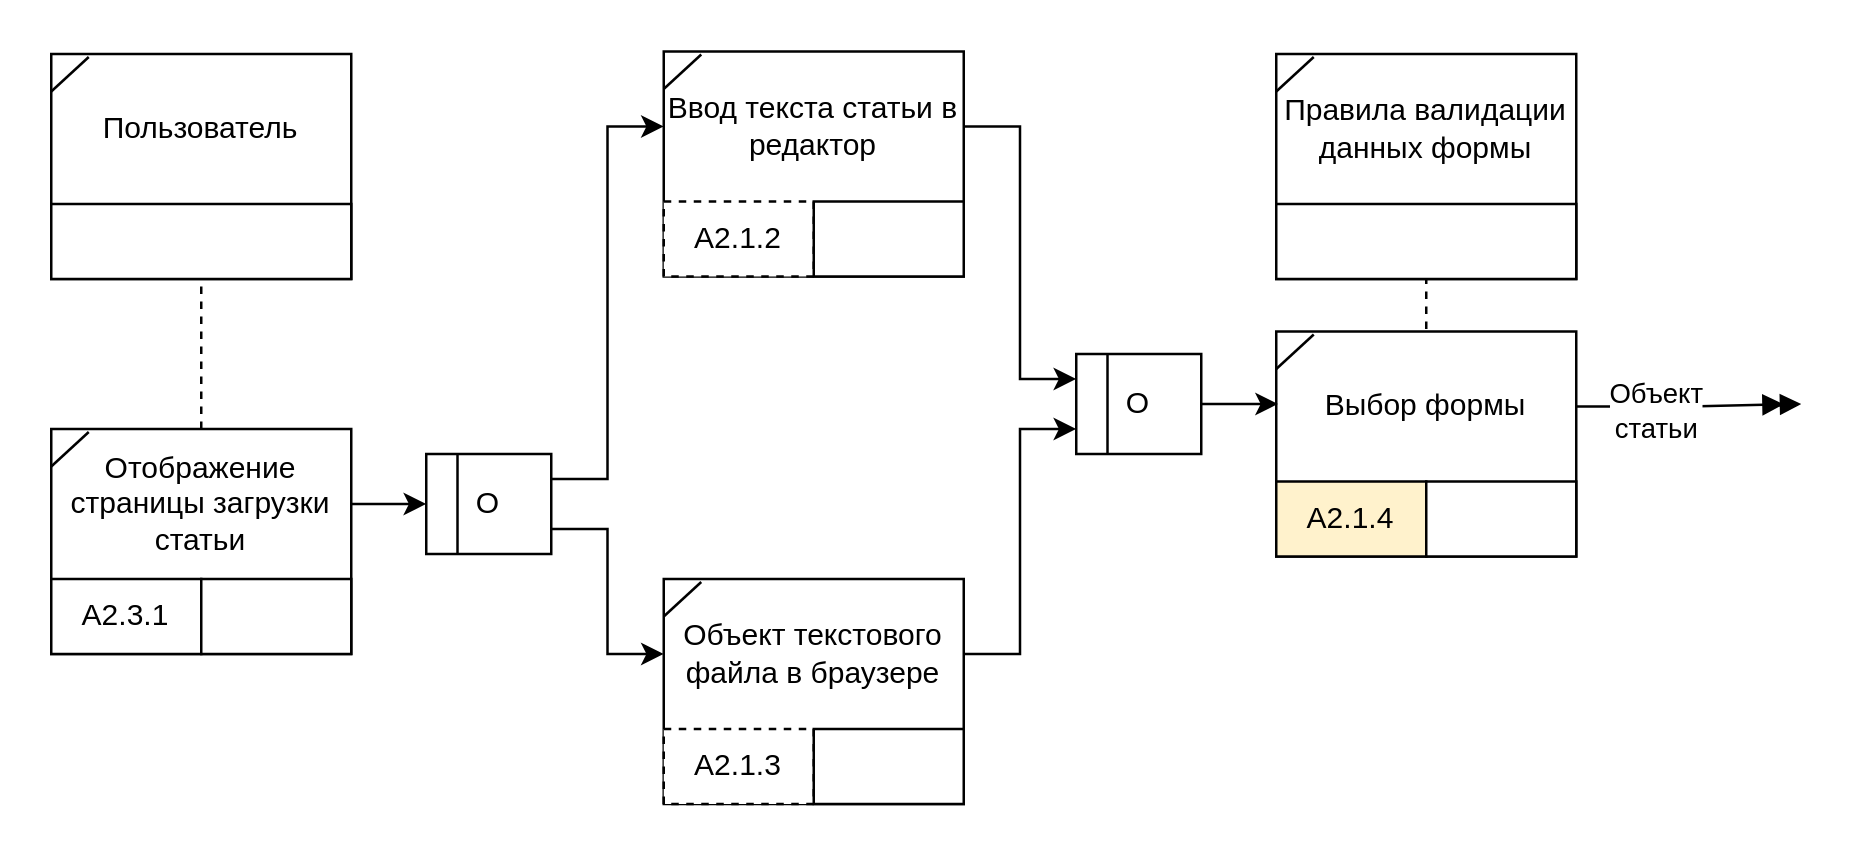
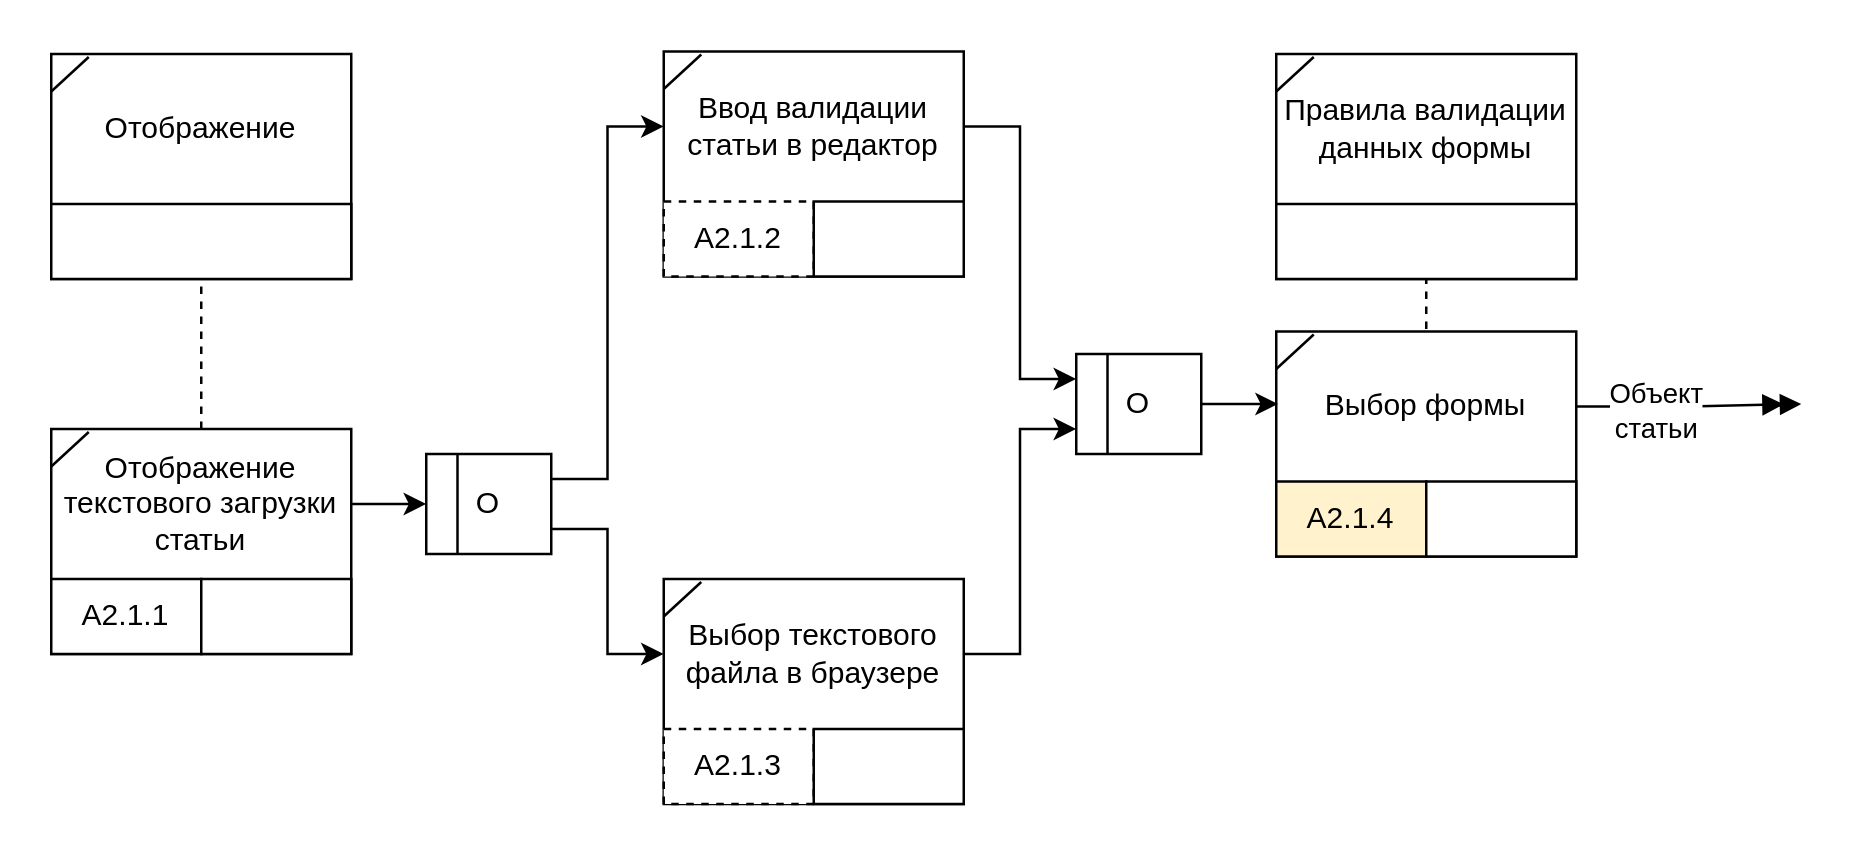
(814, 126) -> (814, 126)
(201, 129) -> (201, 129)
(201, 504) -> (201, 504)
(126, 616) -> (126, 616)
(814, 654) -> (814, 654)
